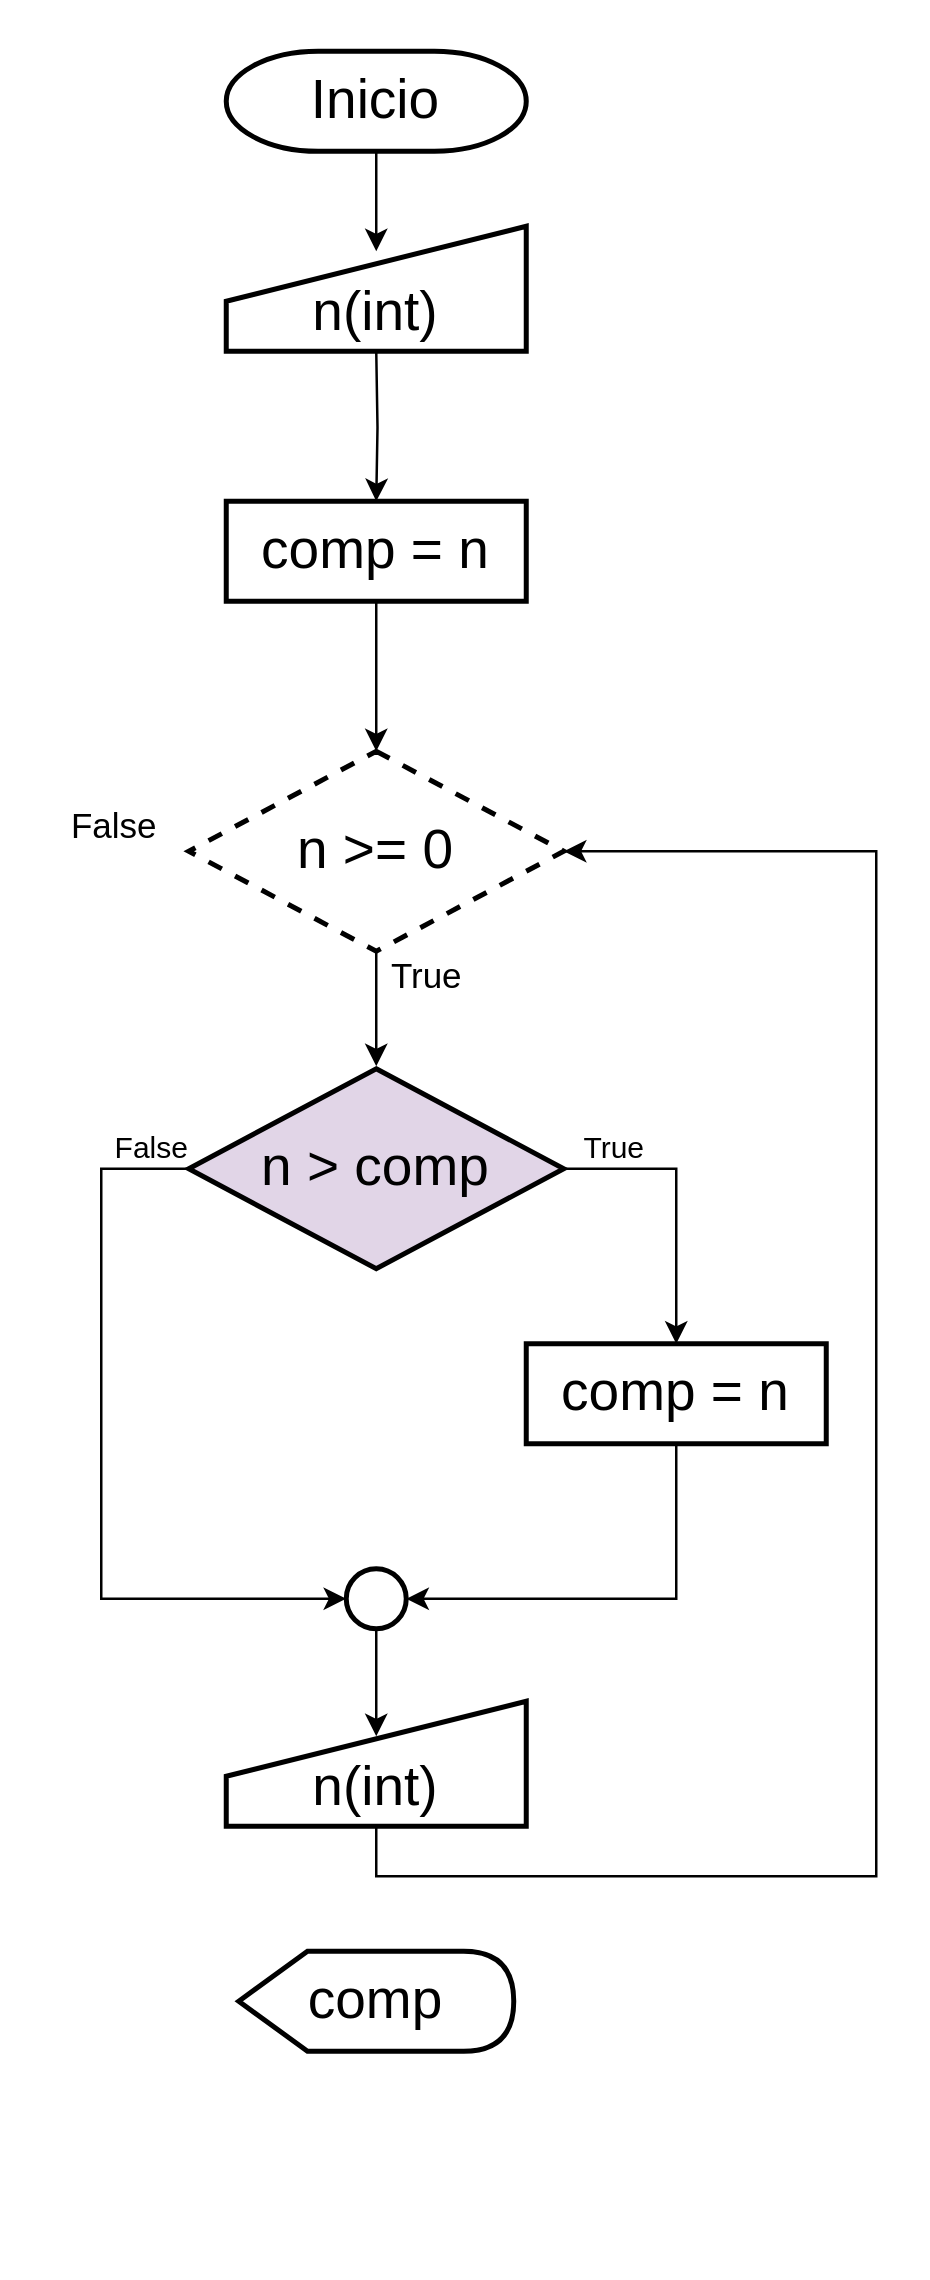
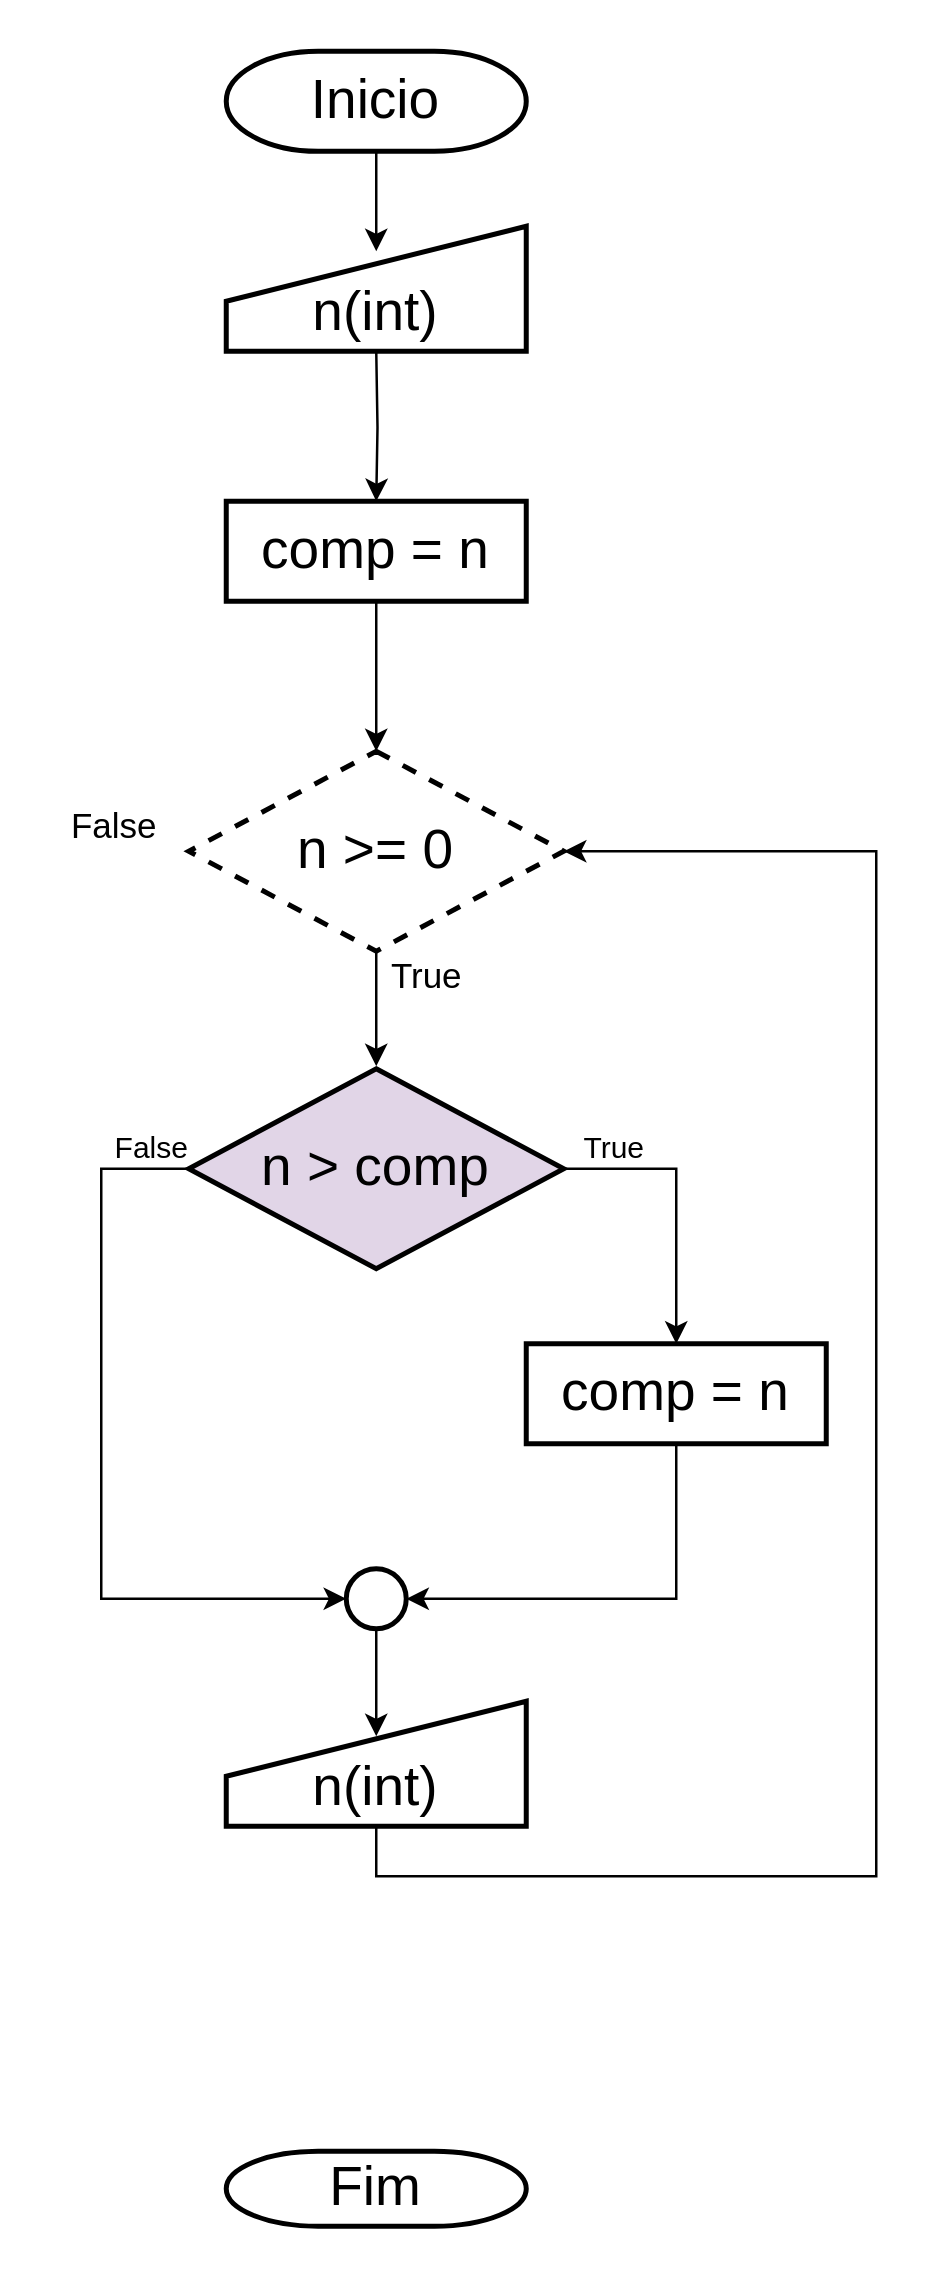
(376, 2001) -> none
none -> (376, 2189)
